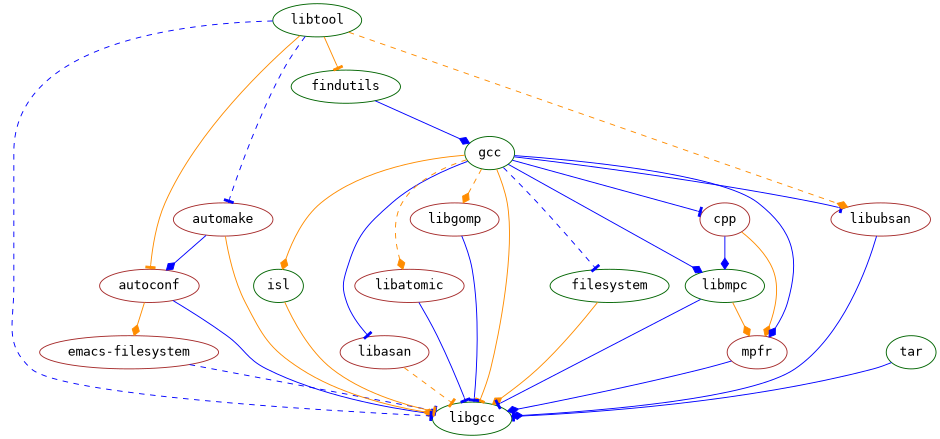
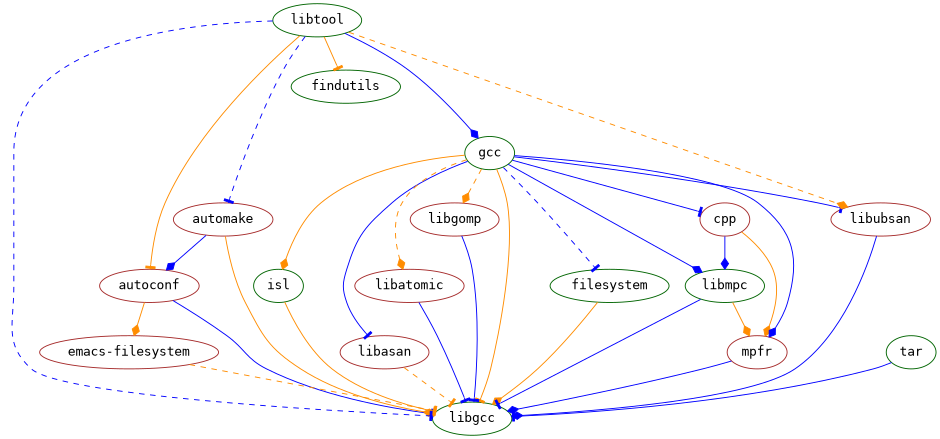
(417, 120) -> (413, 74)
(281, 382) -> (281, 382)
